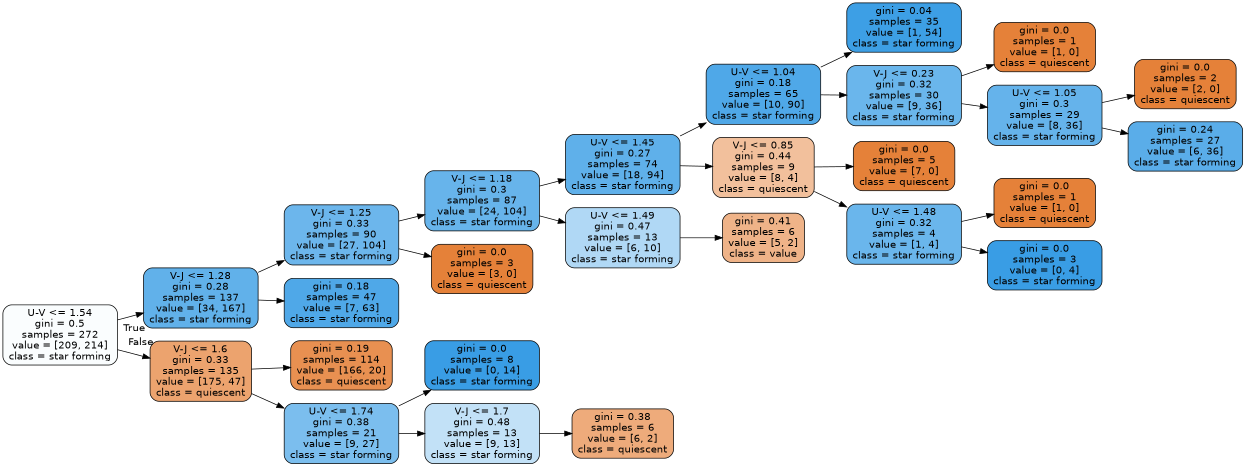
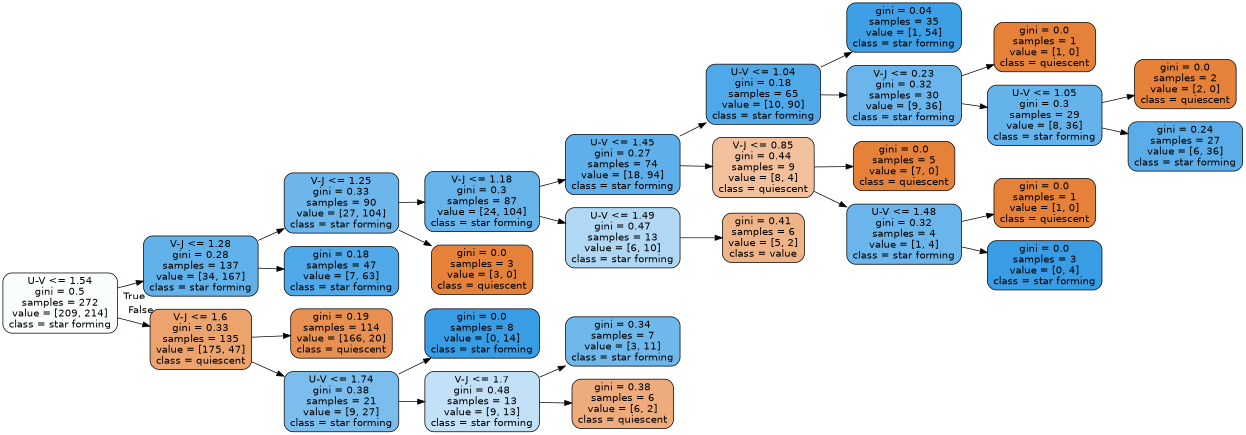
none -> (623, 341)
